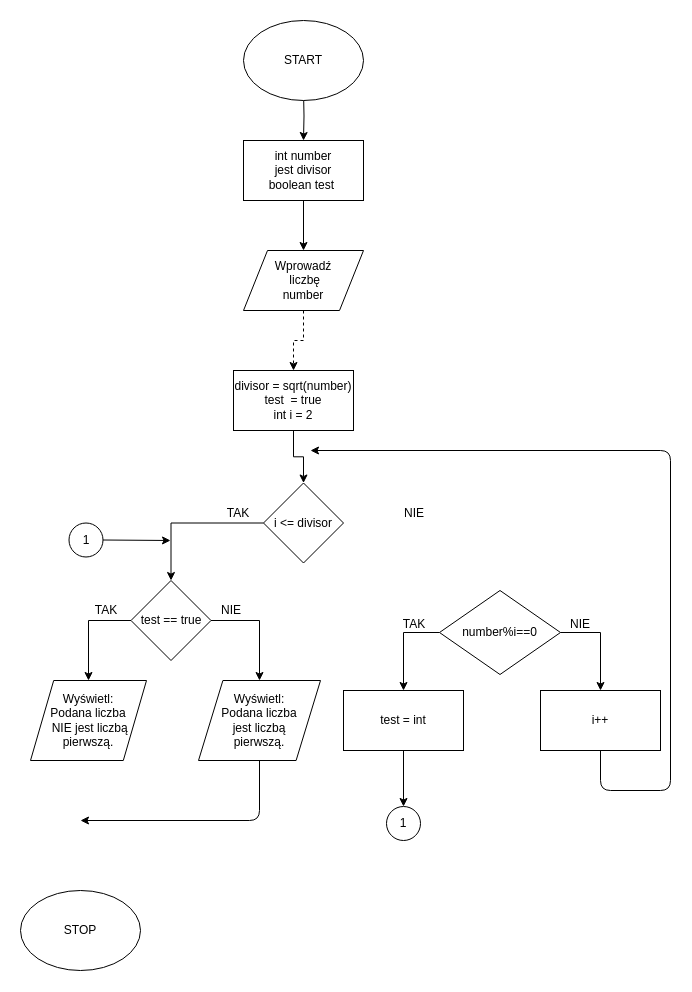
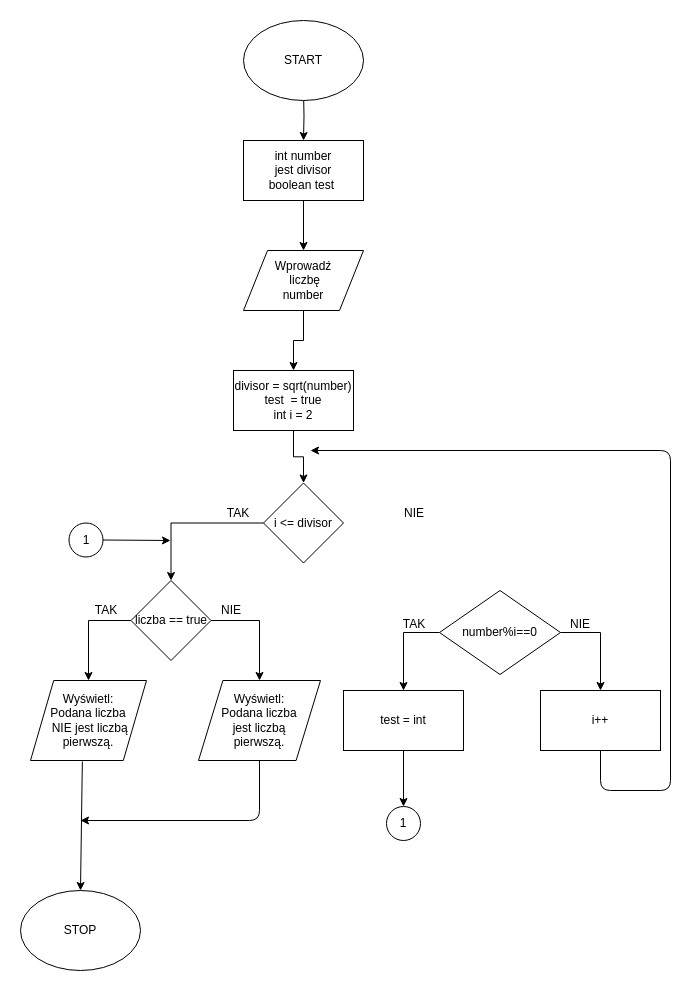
(303, 341) -> (303, 341)
(172, 621) -> (172, 621)
none -> (81, 823)
